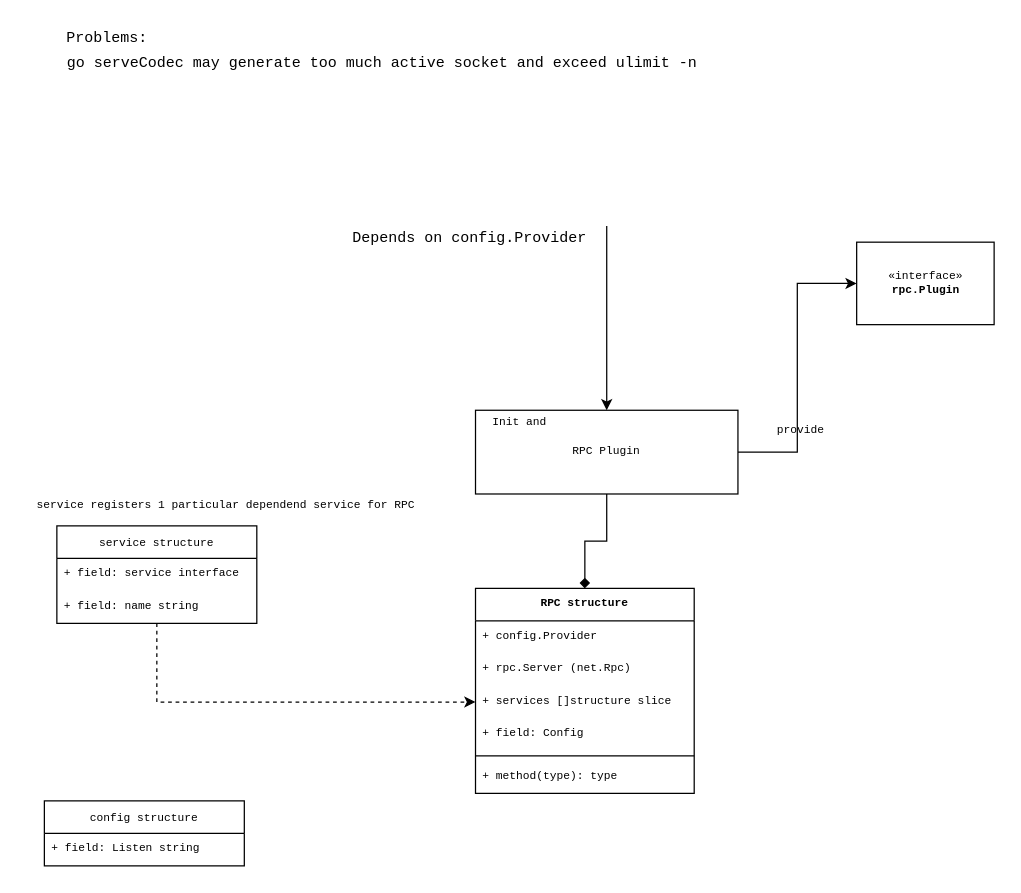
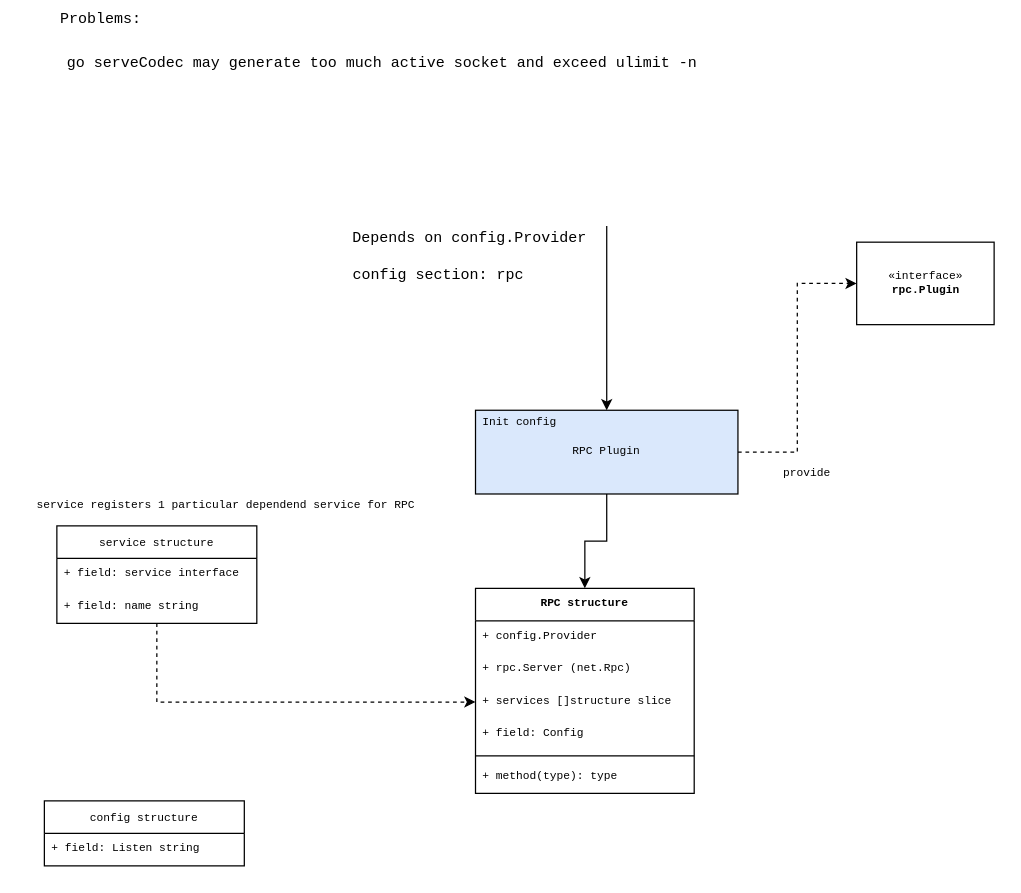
(107, 38) -> (101, 19)
none -> (438, 276)
(798, 372) -> (798, 372)
(520, 423) -> (520, 423)
(801, 431) -> (807, 474)
(607, 452) -> (607, 452)
(585, 577) -> (585, 578)
